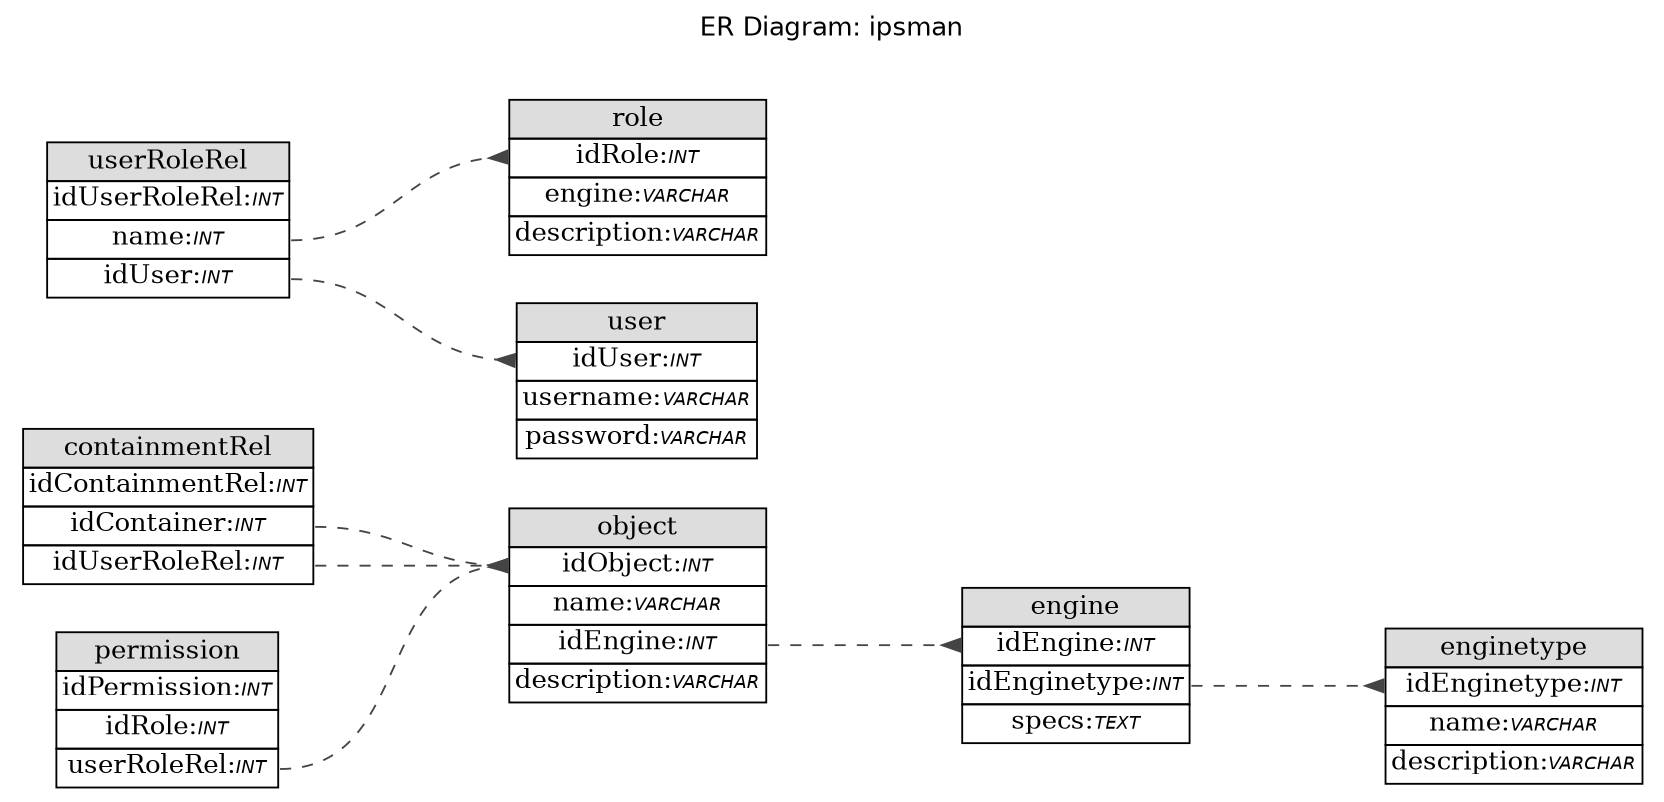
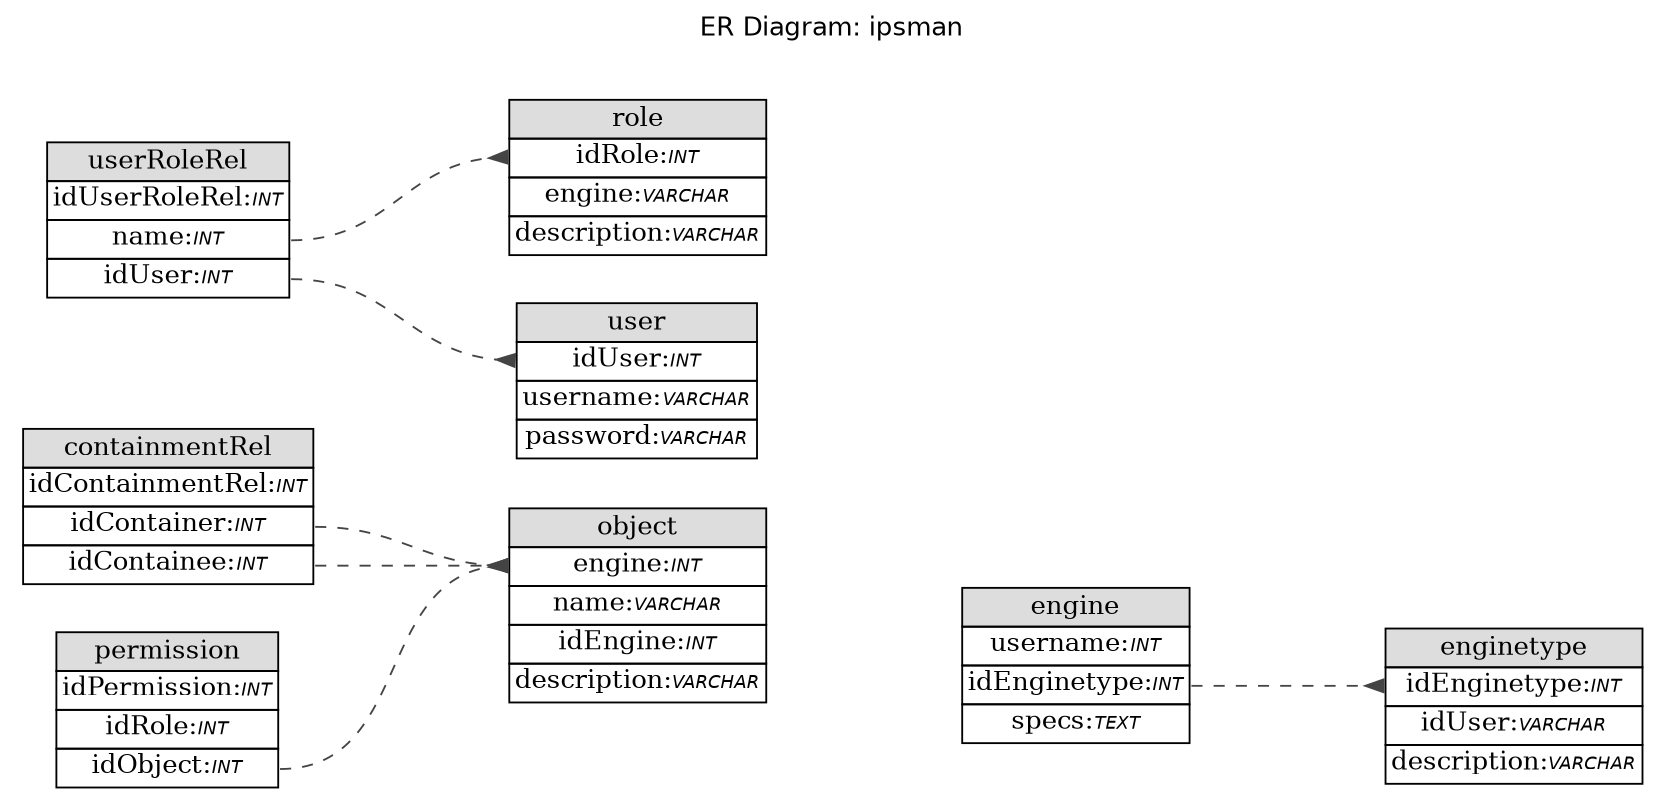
(153, 562) -> (153, 562)
(622, 564) -> (622, 564)
(1060, 643) -> (1060, 643)
(855, 645) -> none
(1470, 723) -> (1470, 723)
(152, 765) -> (152, 765)
